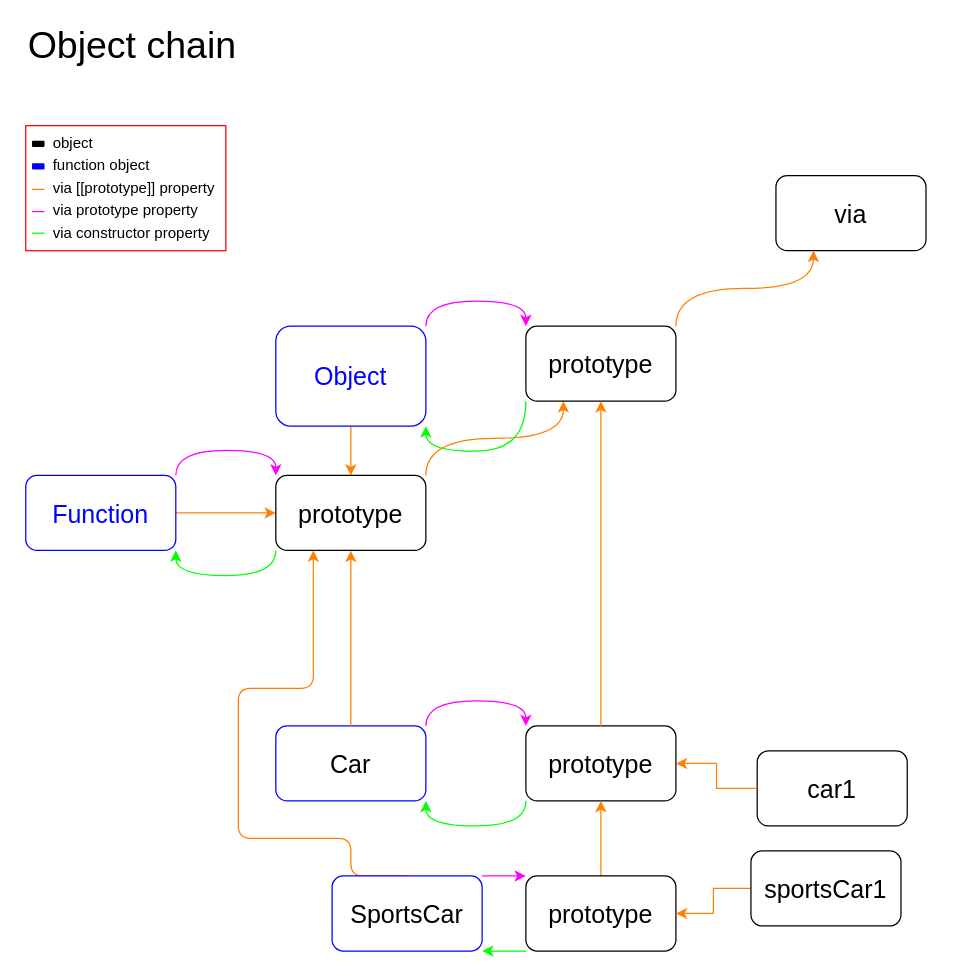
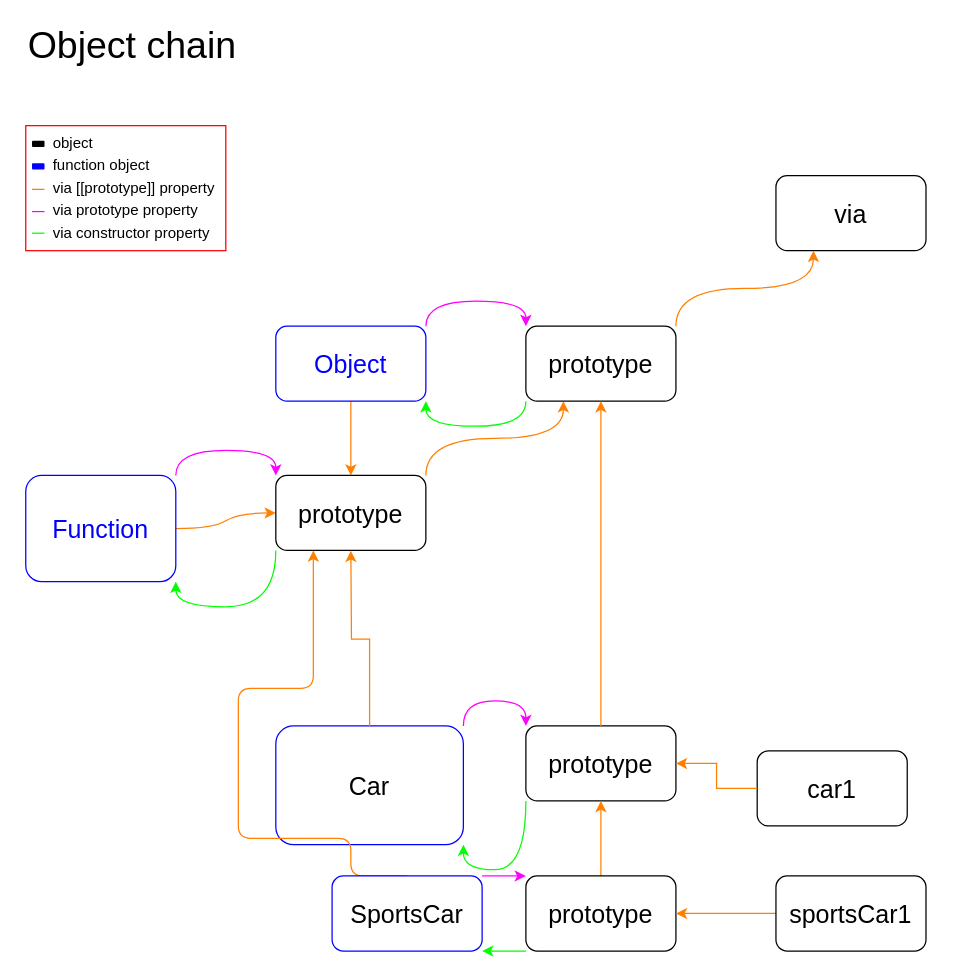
(351, 376) -> (351, 364)
(101, 513) -> (101, 528)
(351, 763) -> (369, 785)
(826, 888) -> (851, 913)
